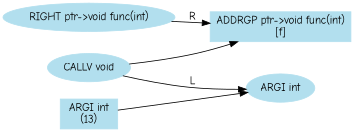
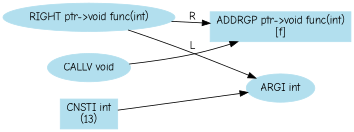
(180, 86) -> (186, 50)
(89, 114) -> (89, 114)
